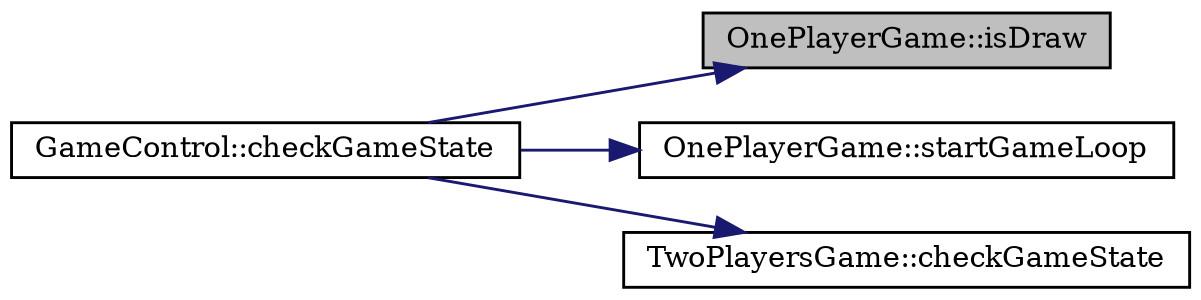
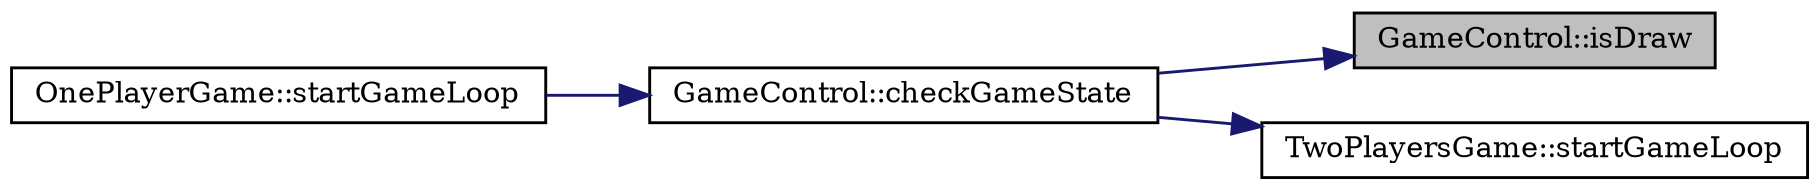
(907, 40) -> (1535, 40)
(565, 150) -> (583, 95)
(907, 260) -> (1535, 150)
